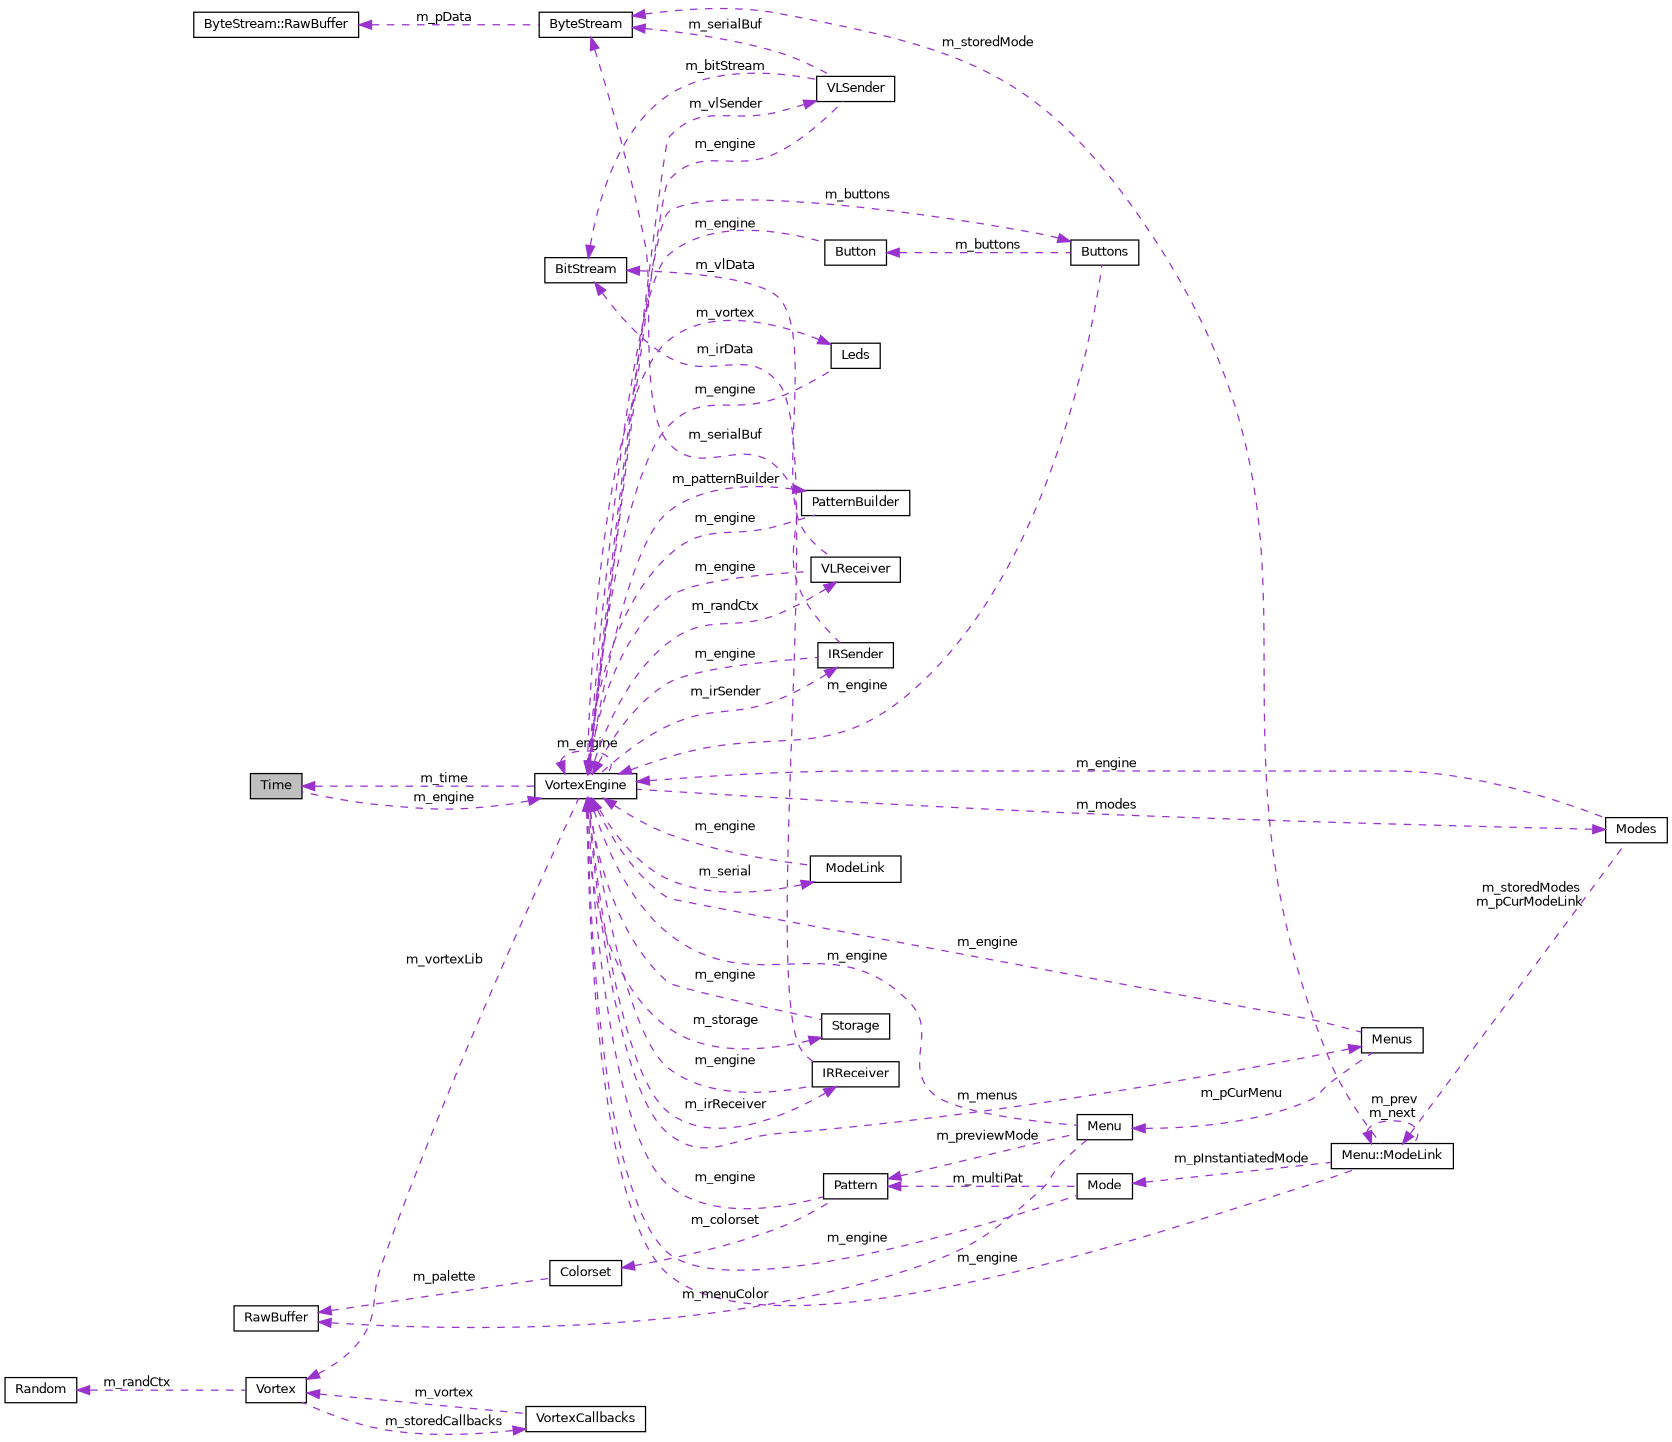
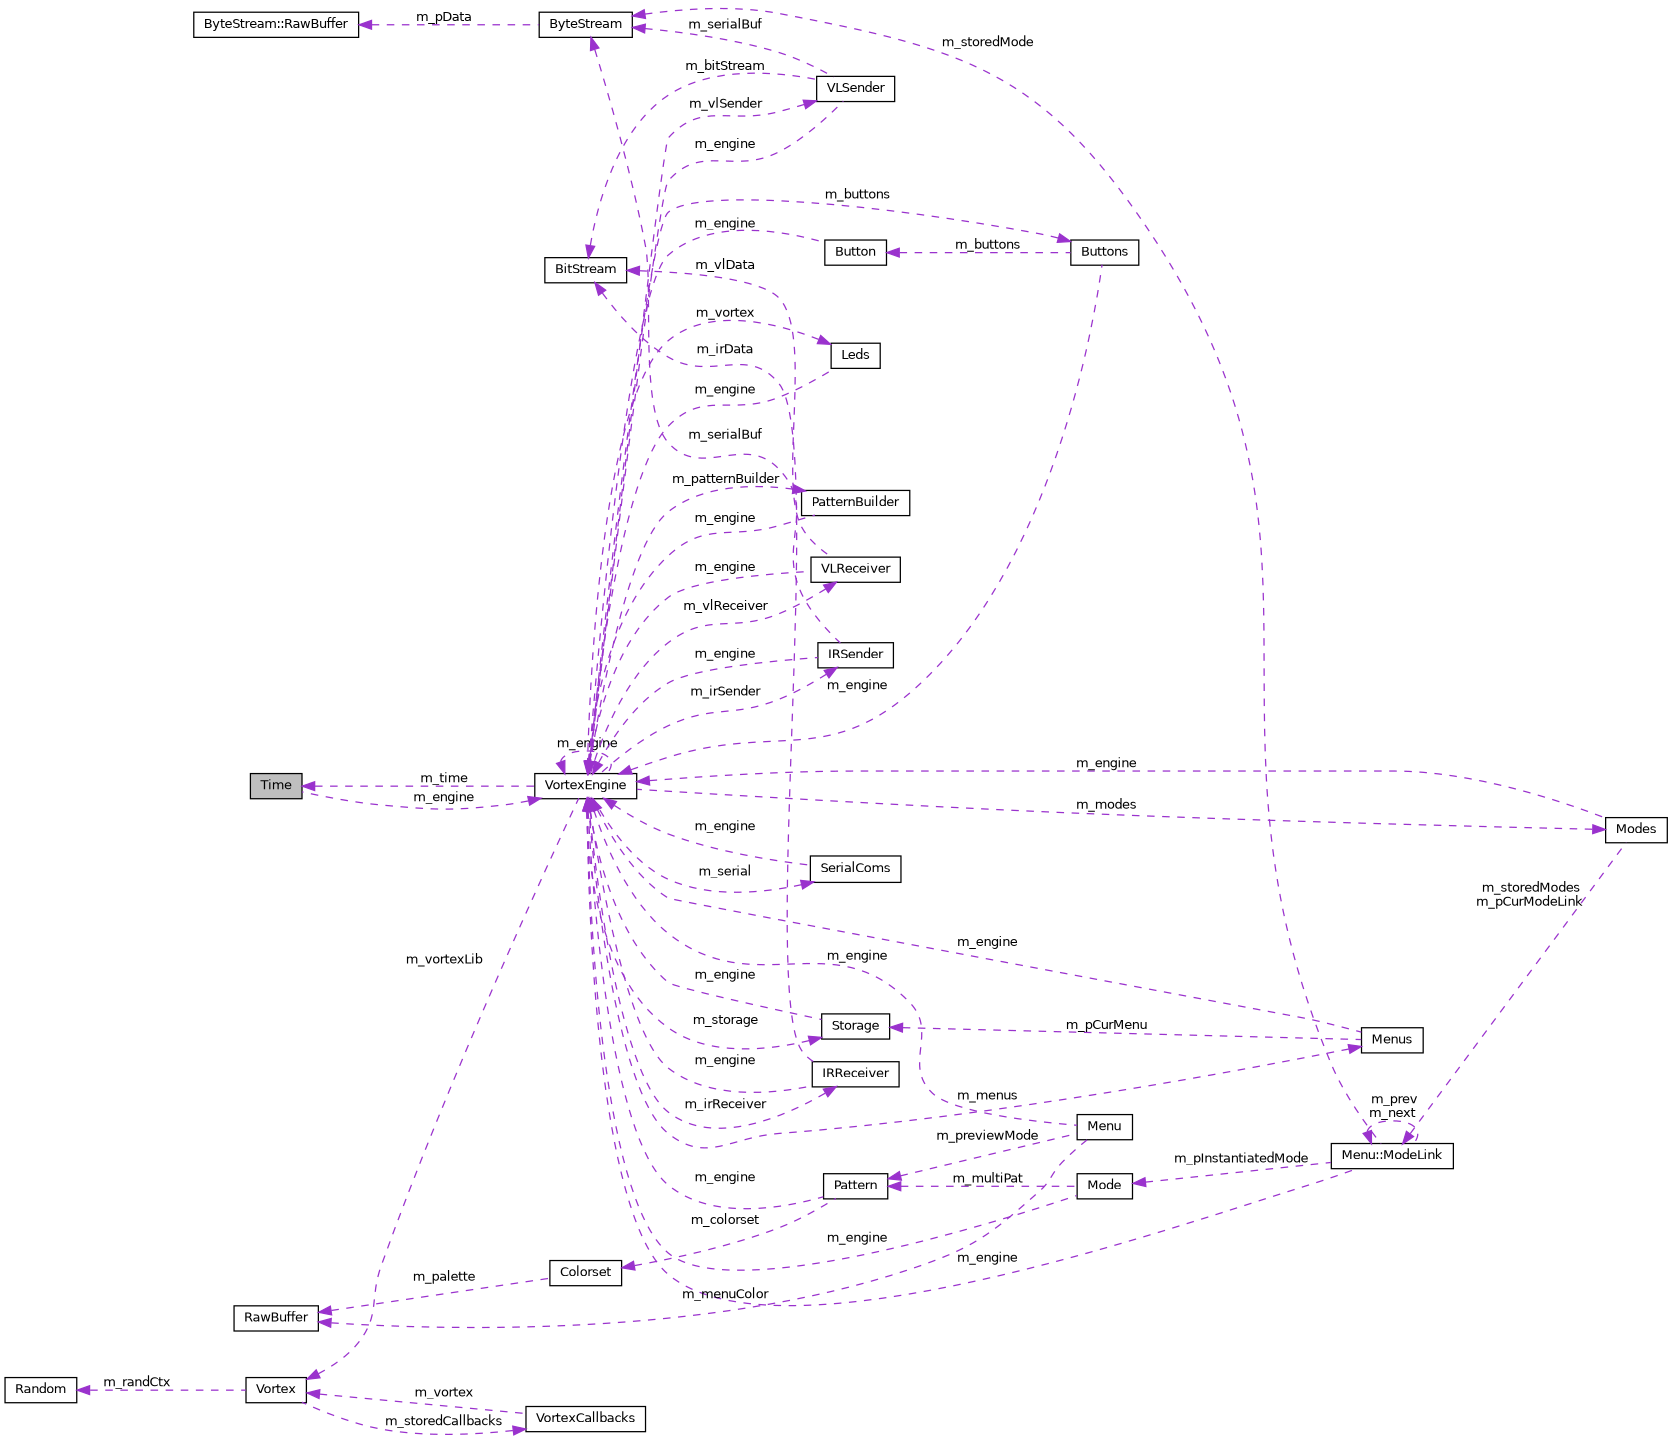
(724, 607) -> (724, 607)
(856, 869) -> (856, 869)
(1268, 1114) -> (1132, 1034)
